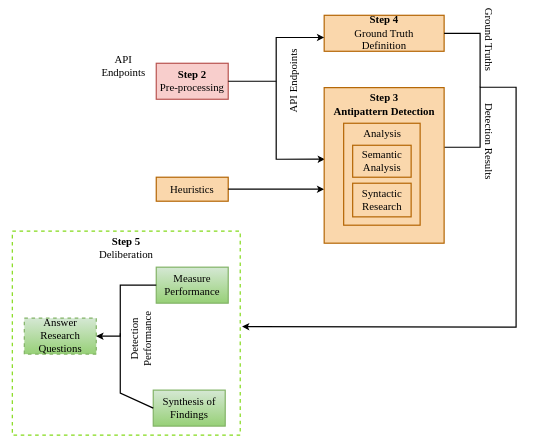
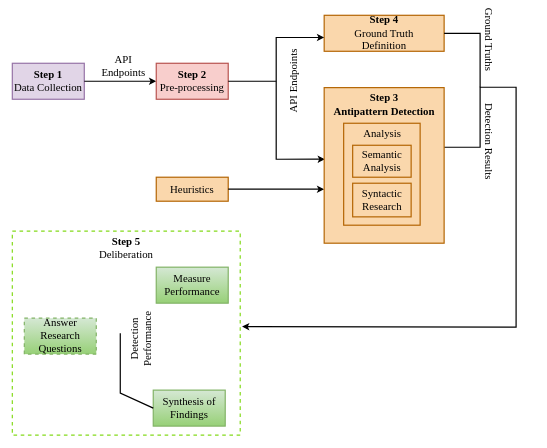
none -> (48, 81)
none -> (117, 81)
(120, 302) -> none
